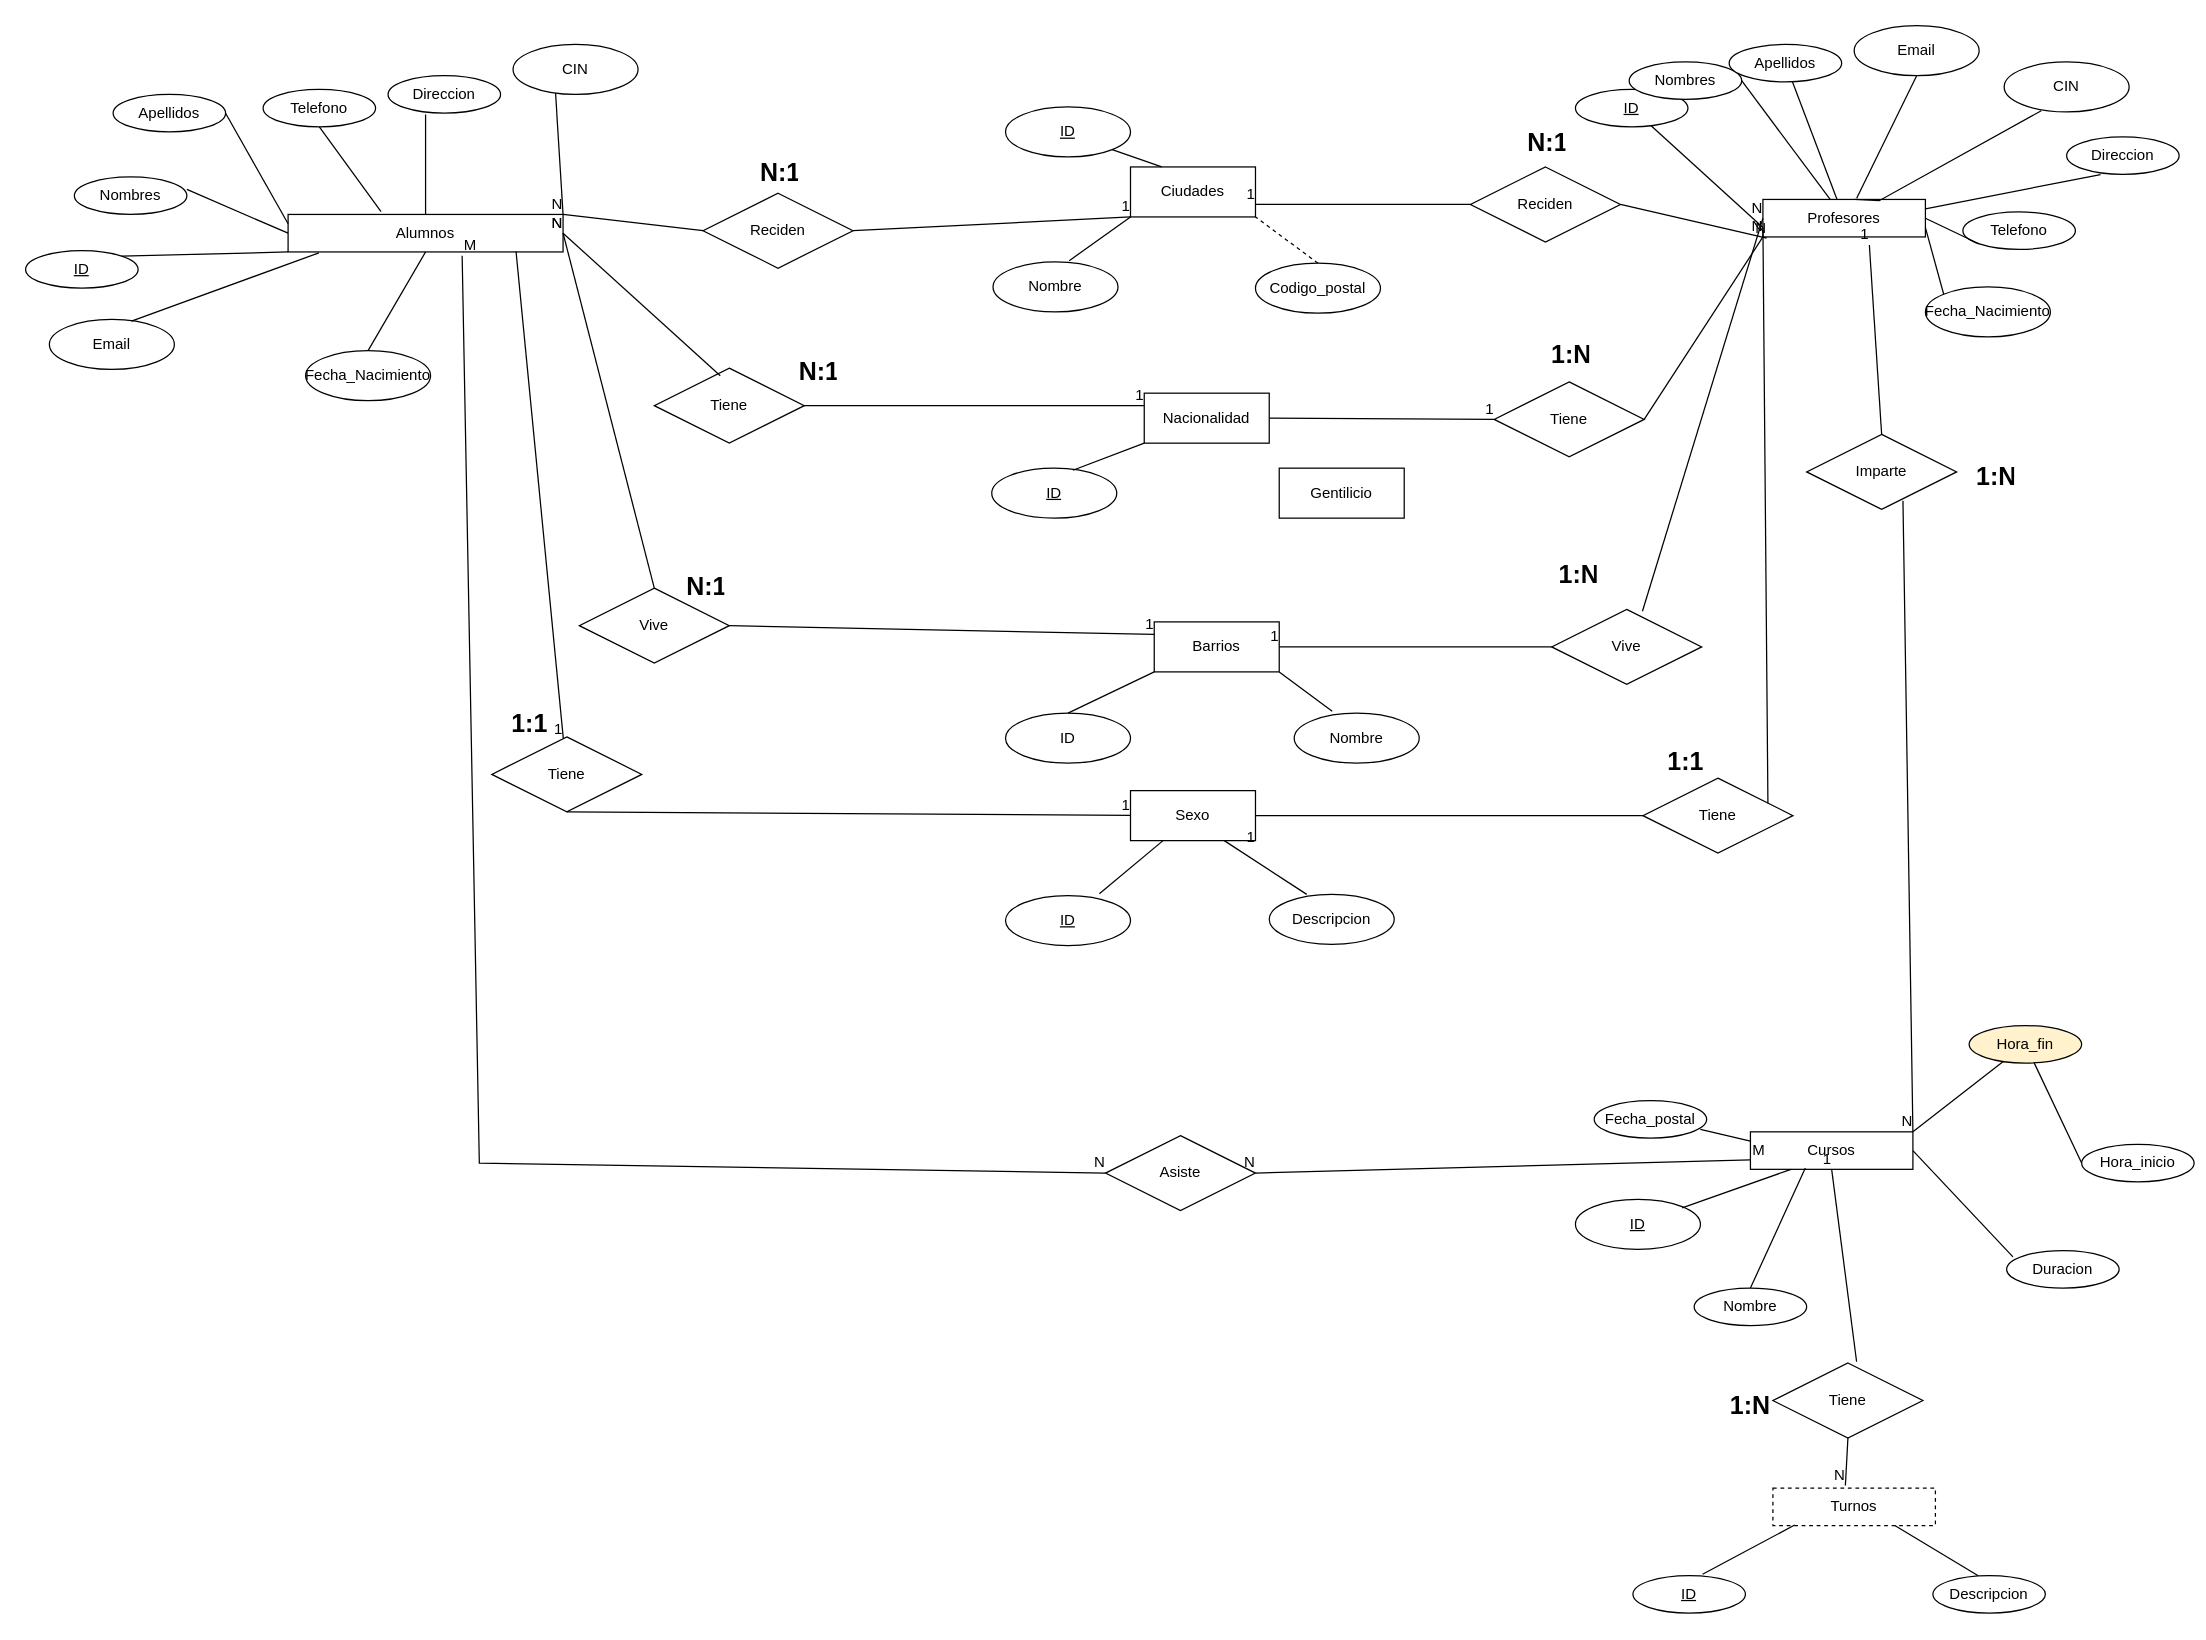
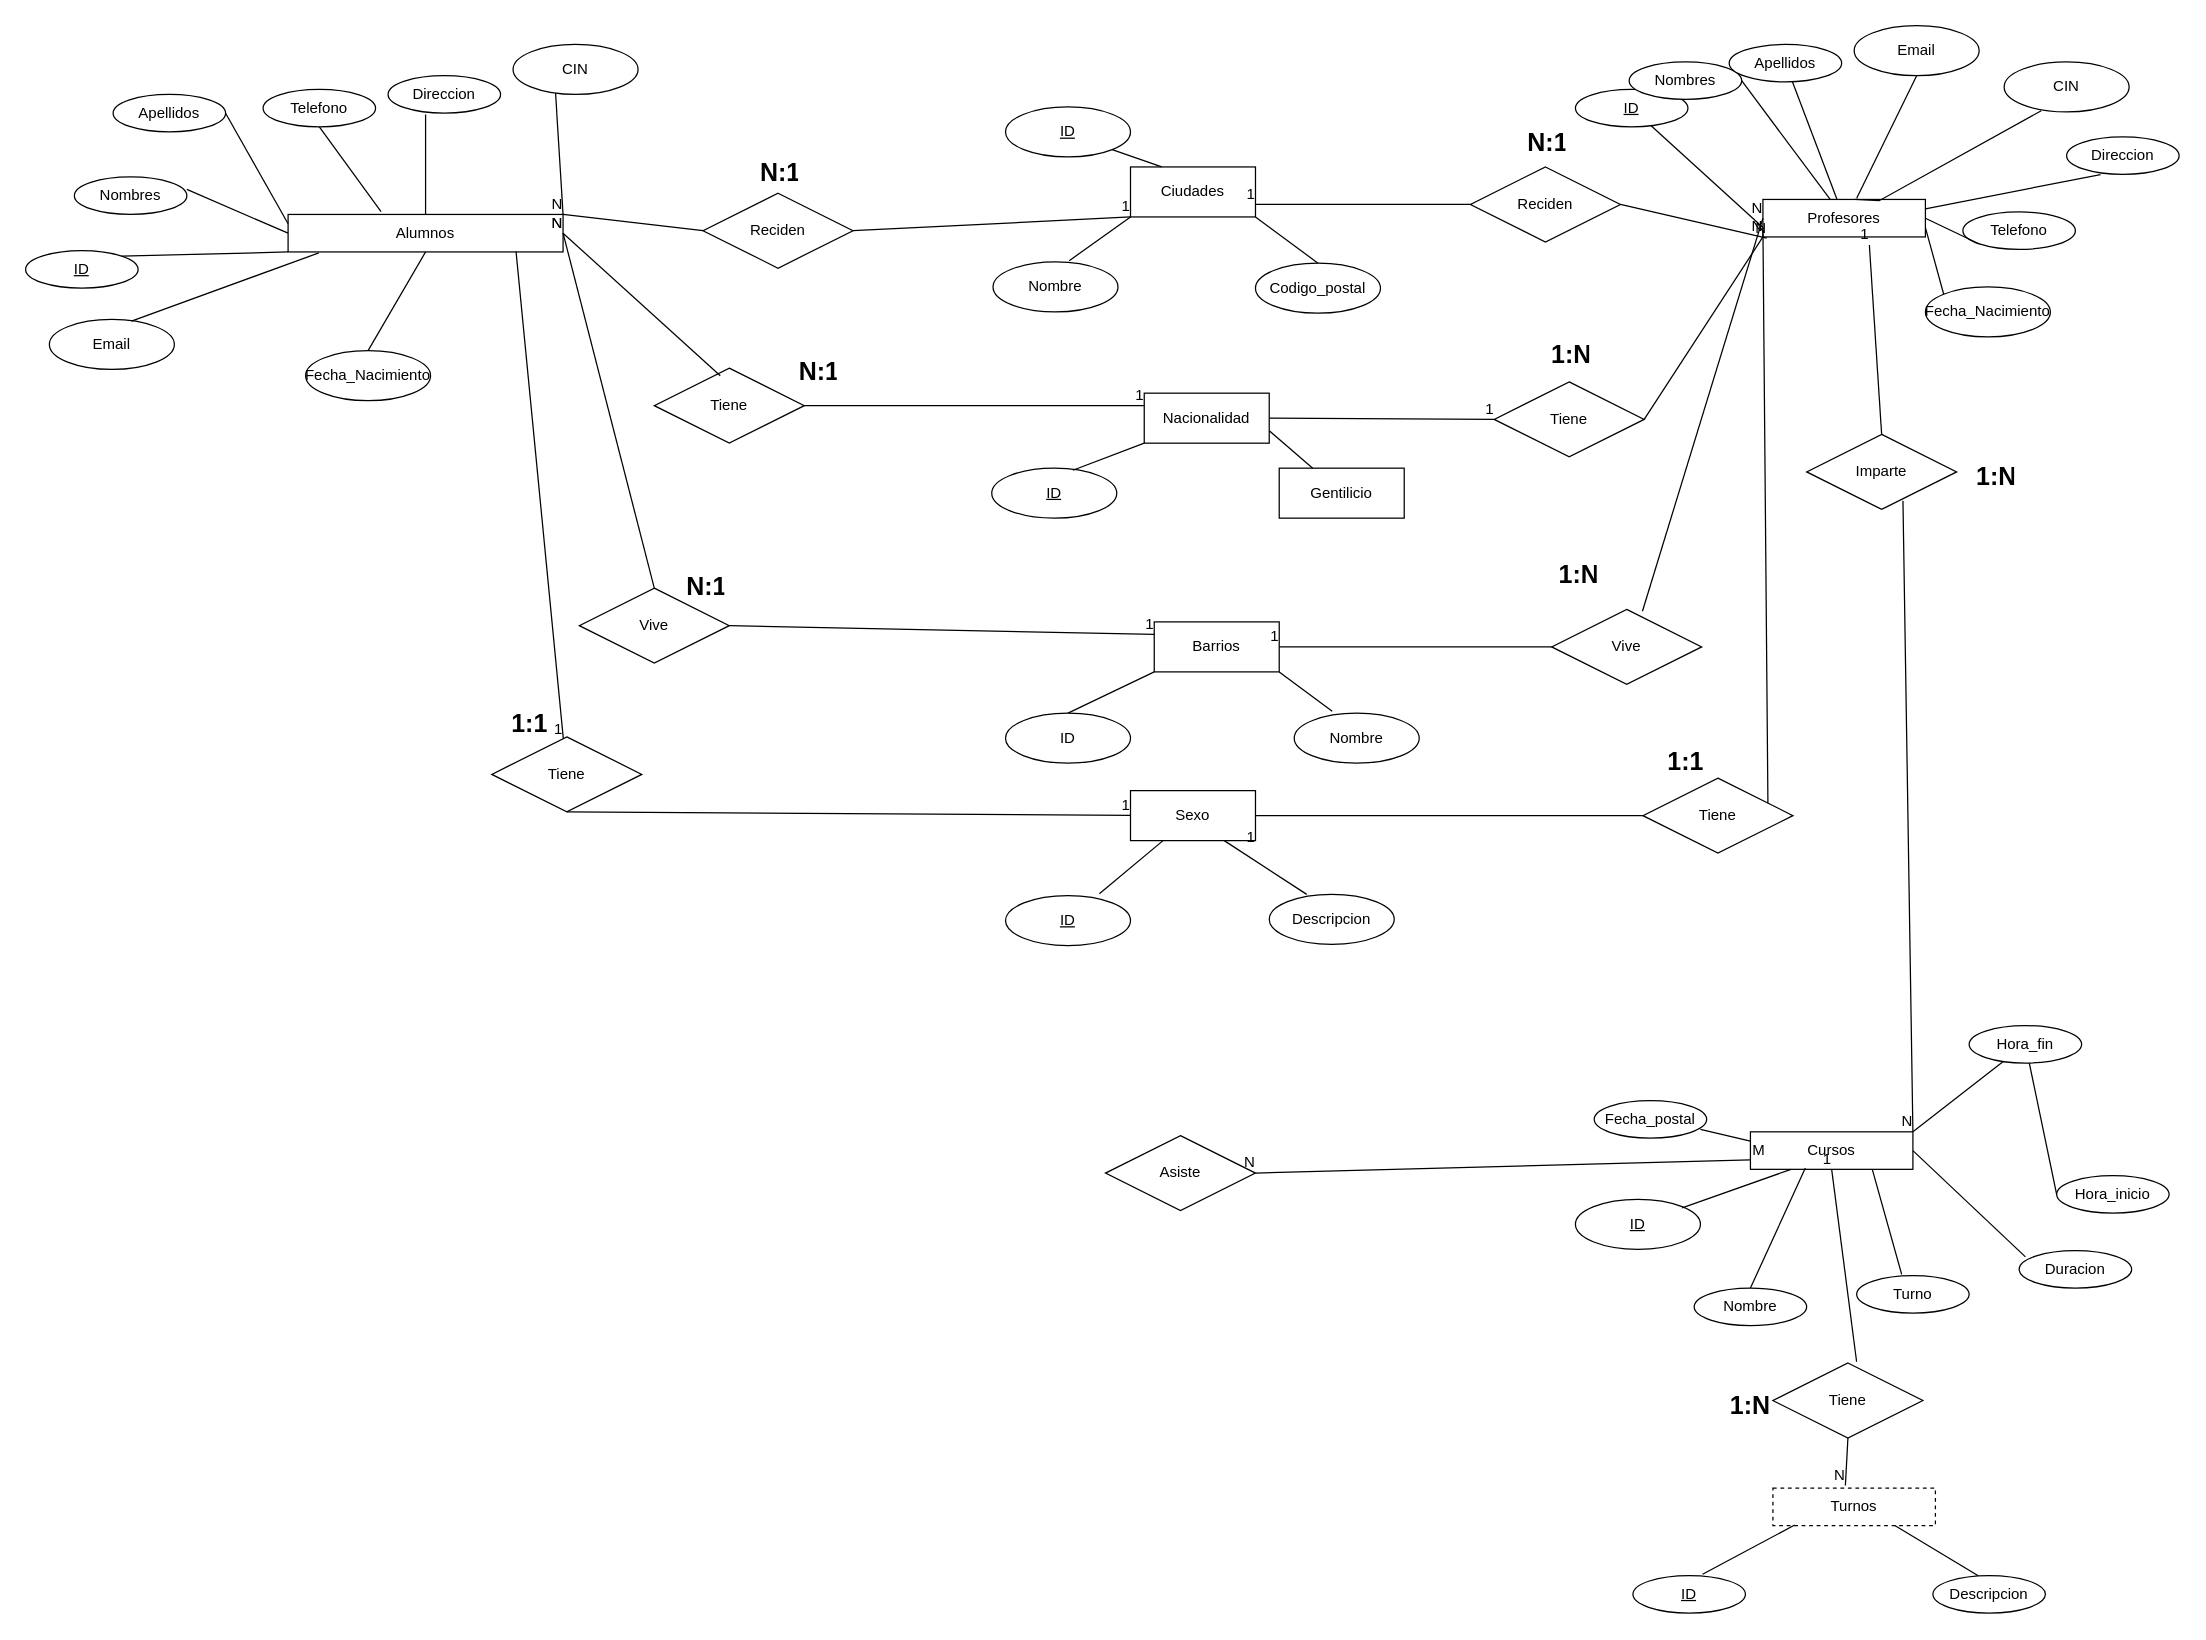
(1286, 239) -> (1286, 239)
none -> (1292, 450)
(477, 1022) -> none
(2026, 1044) -> (2026, 1044)
(2138, 1163) -> (2113, 1194)
none -> (1887, 1222)
(2063, 1269) -> (2076, 1269)
none -> (1913, 1294)
